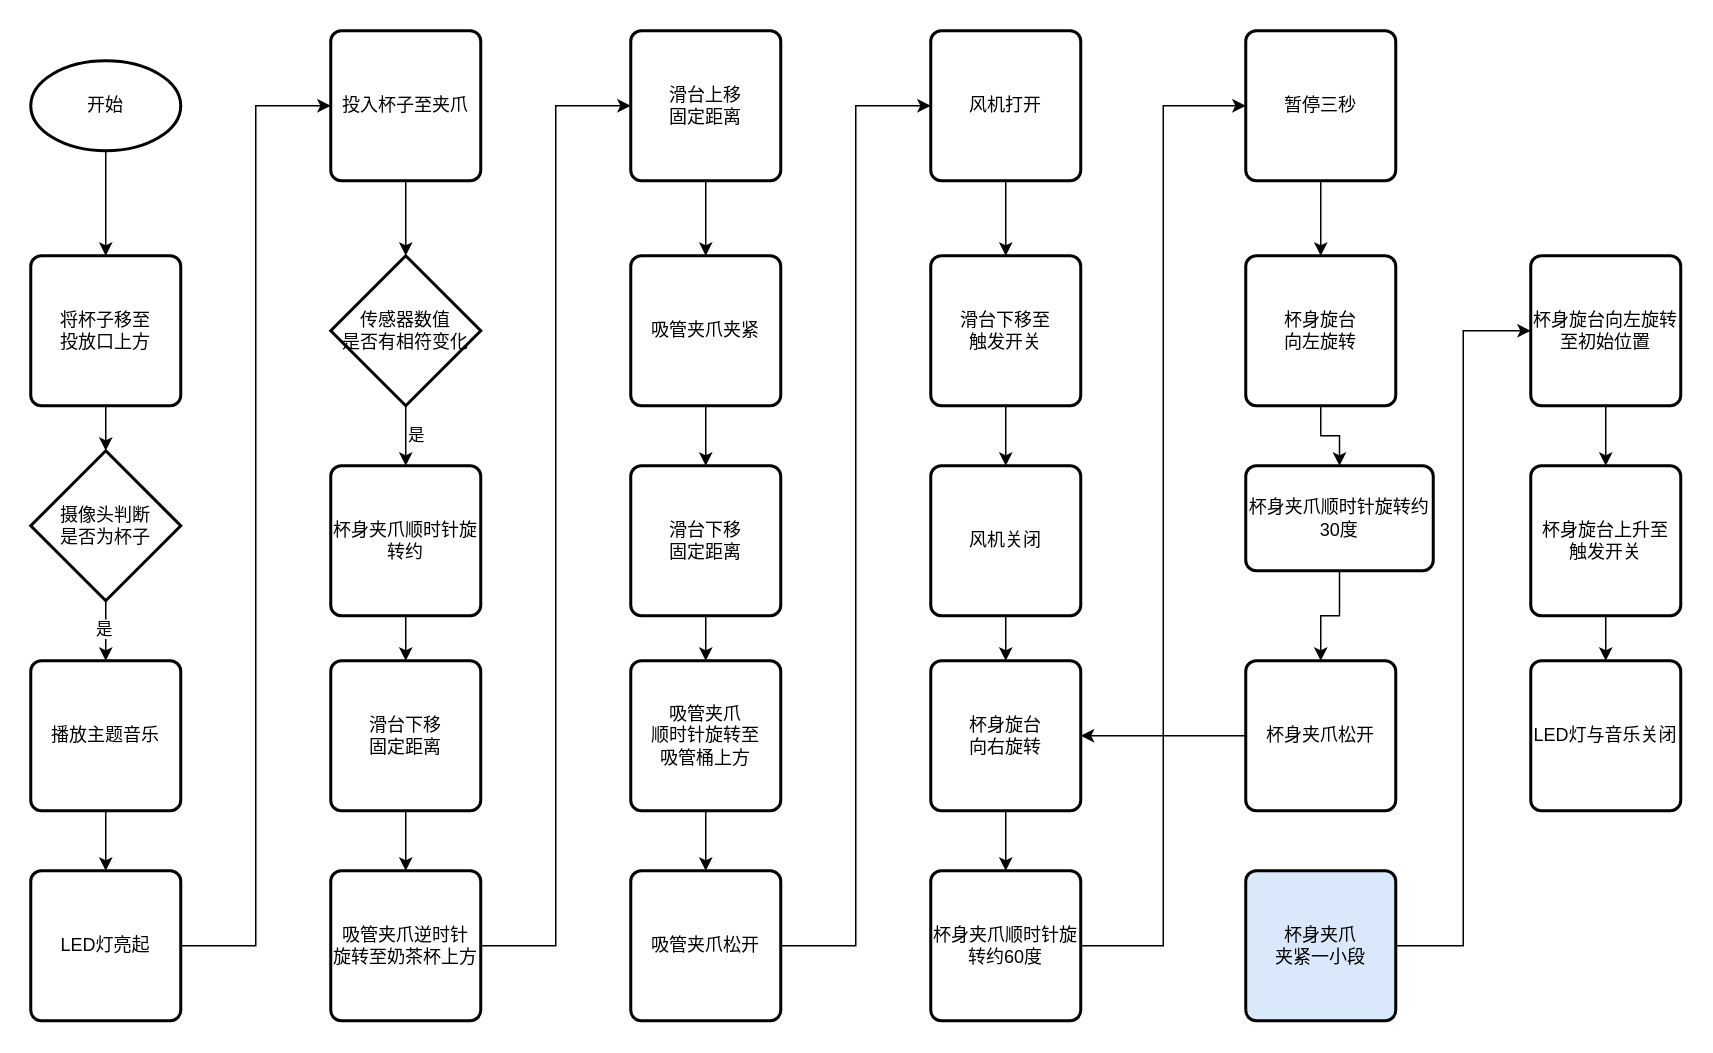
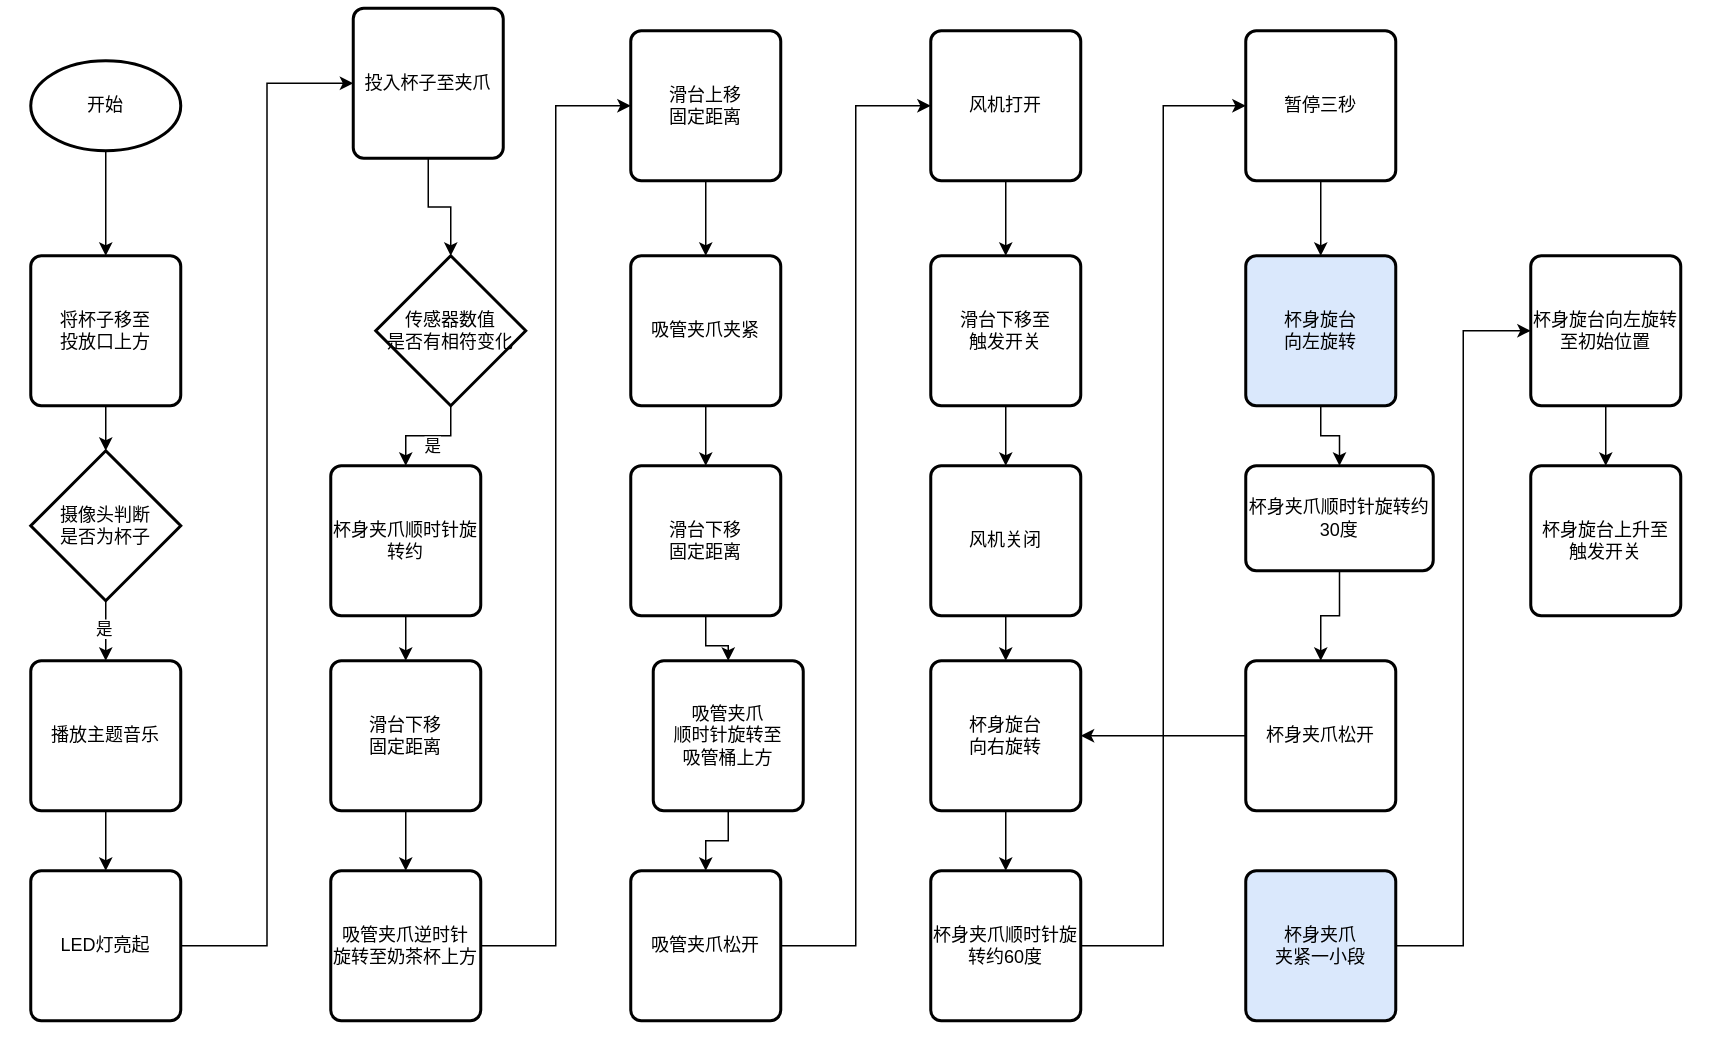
(406, 106) -> (428, 83)
(406, 331) -> (451, 331)
(1321, 331) -> (1321, 331)
(1606, 644) -> none
(706, 736) -> (728, 736)
(1606, 736) -> none
